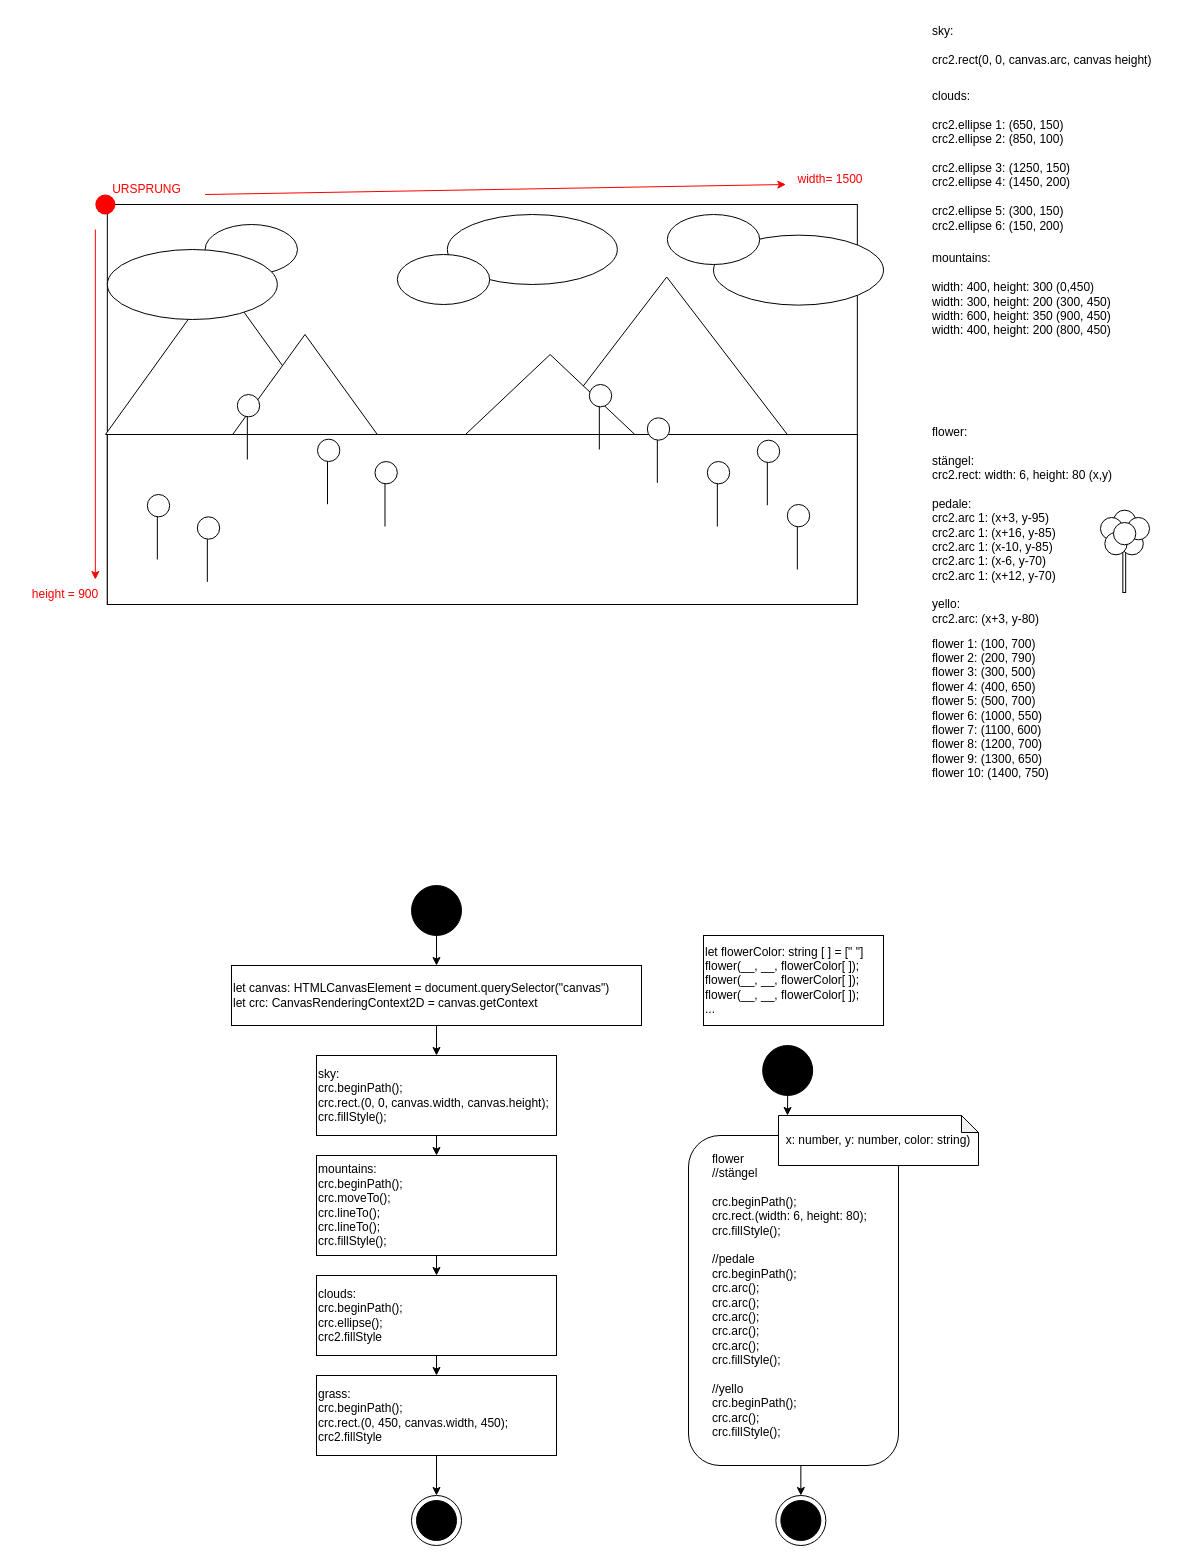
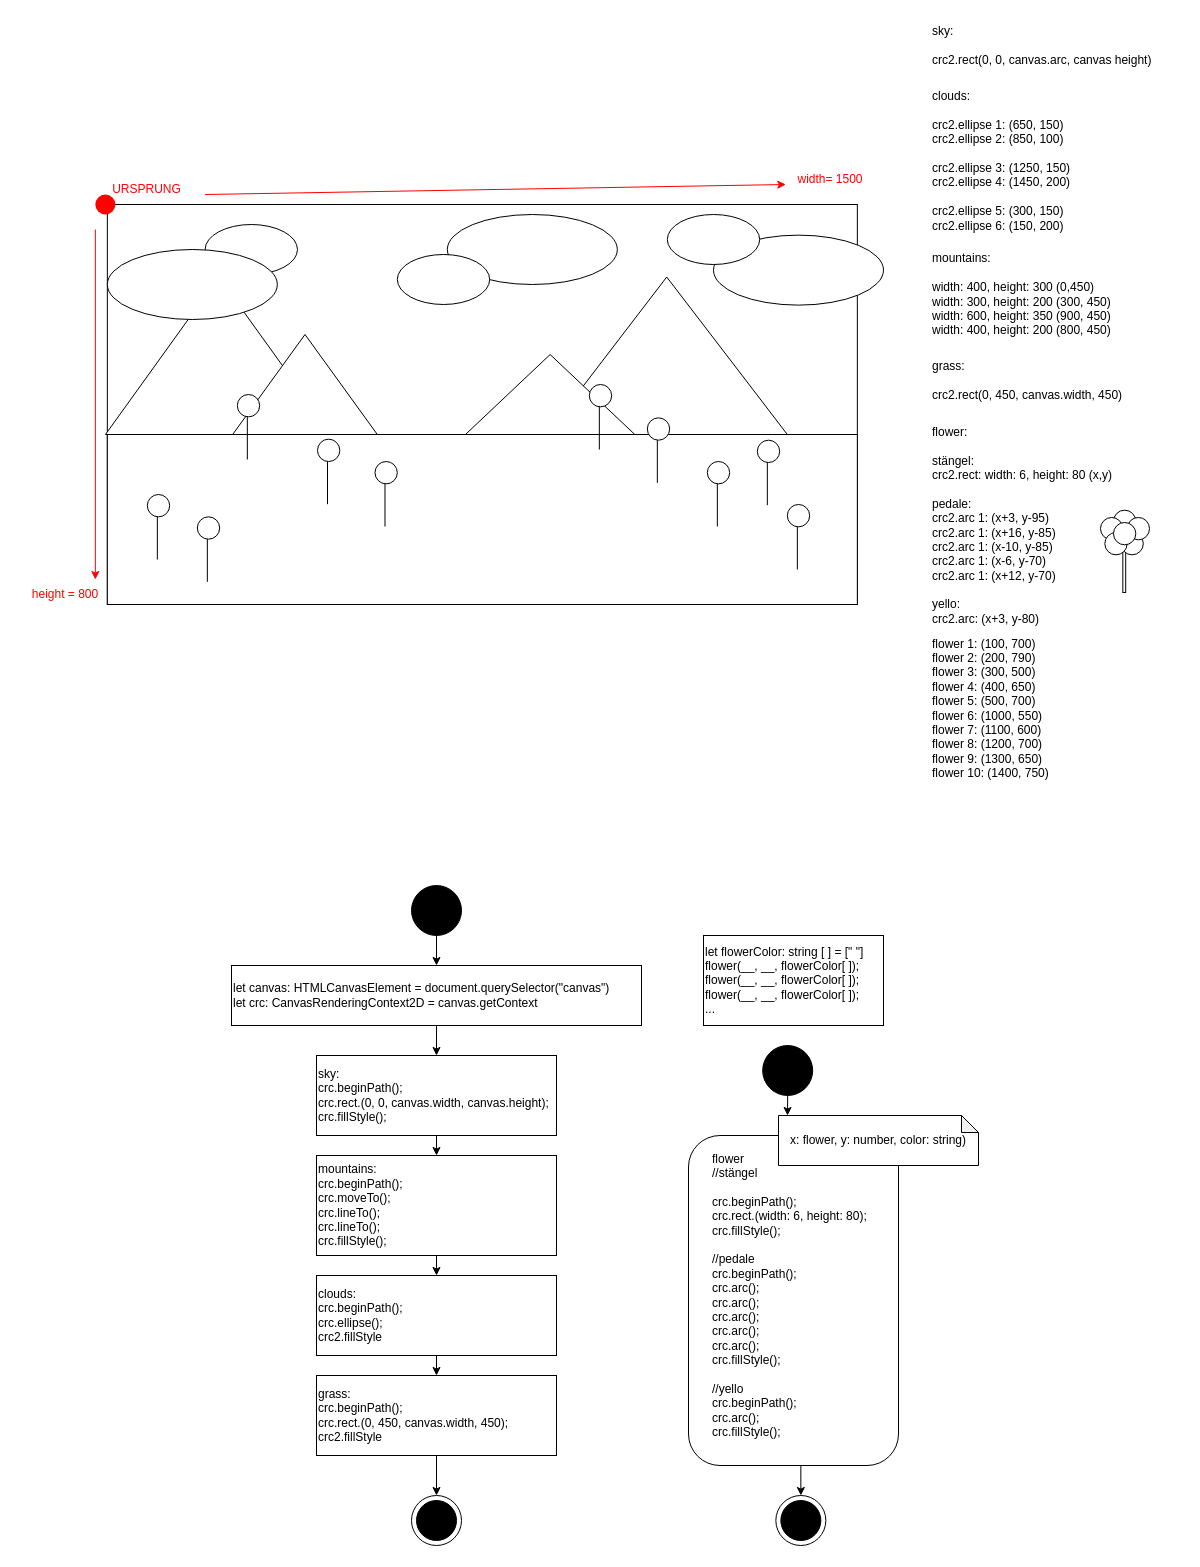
none -> (1051, 380)
(66, 595) -> (66, 595)
(879, 1141) -> (879, 1141)
